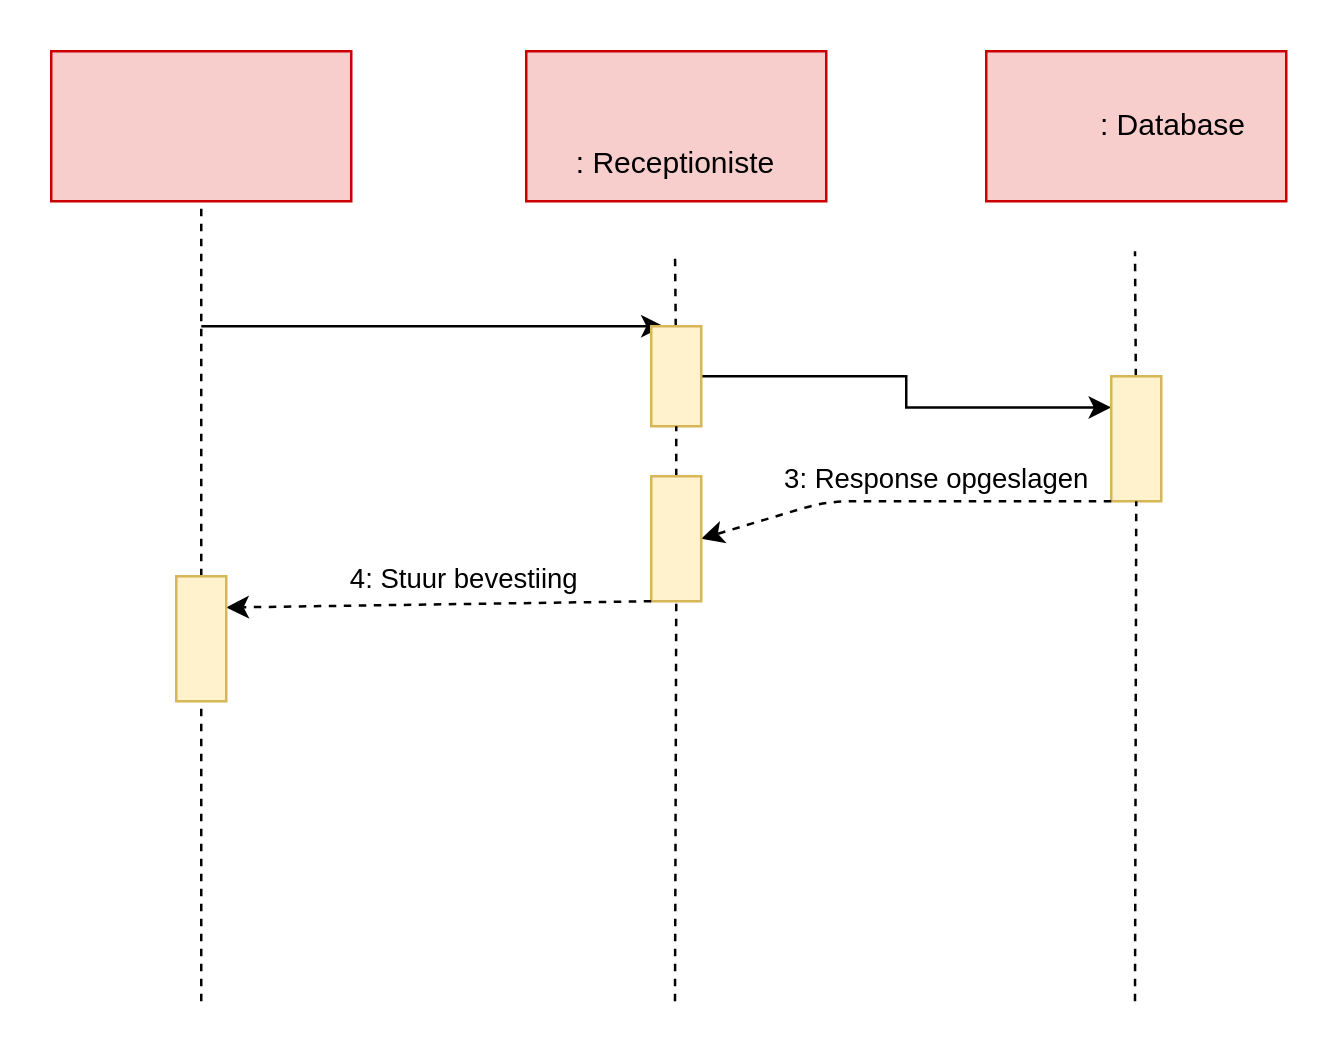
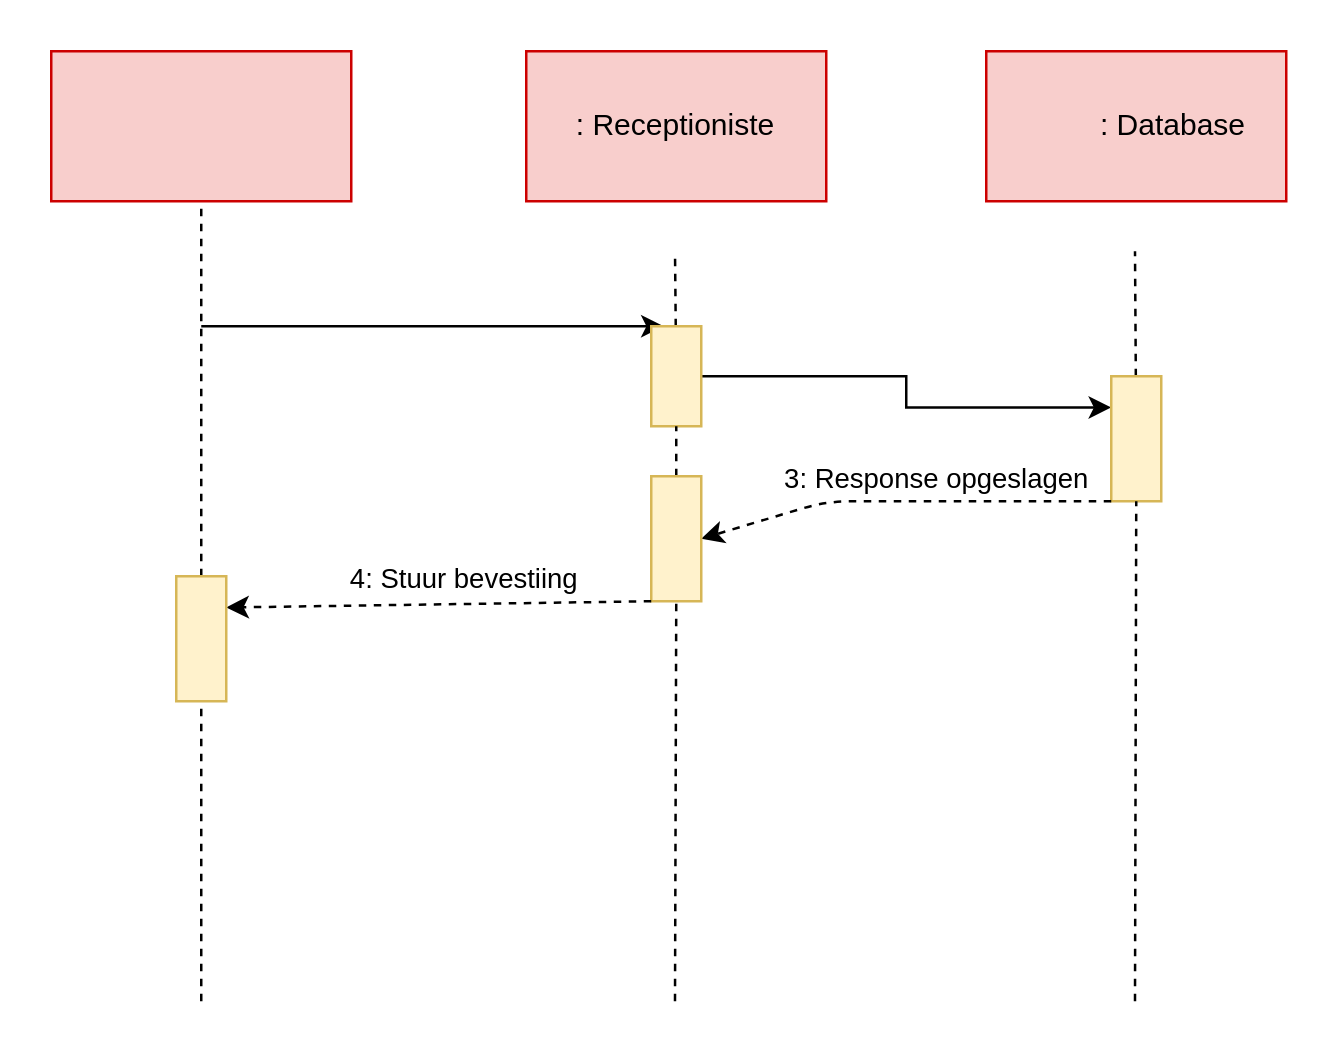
(676, 164) -> (676, 126)
